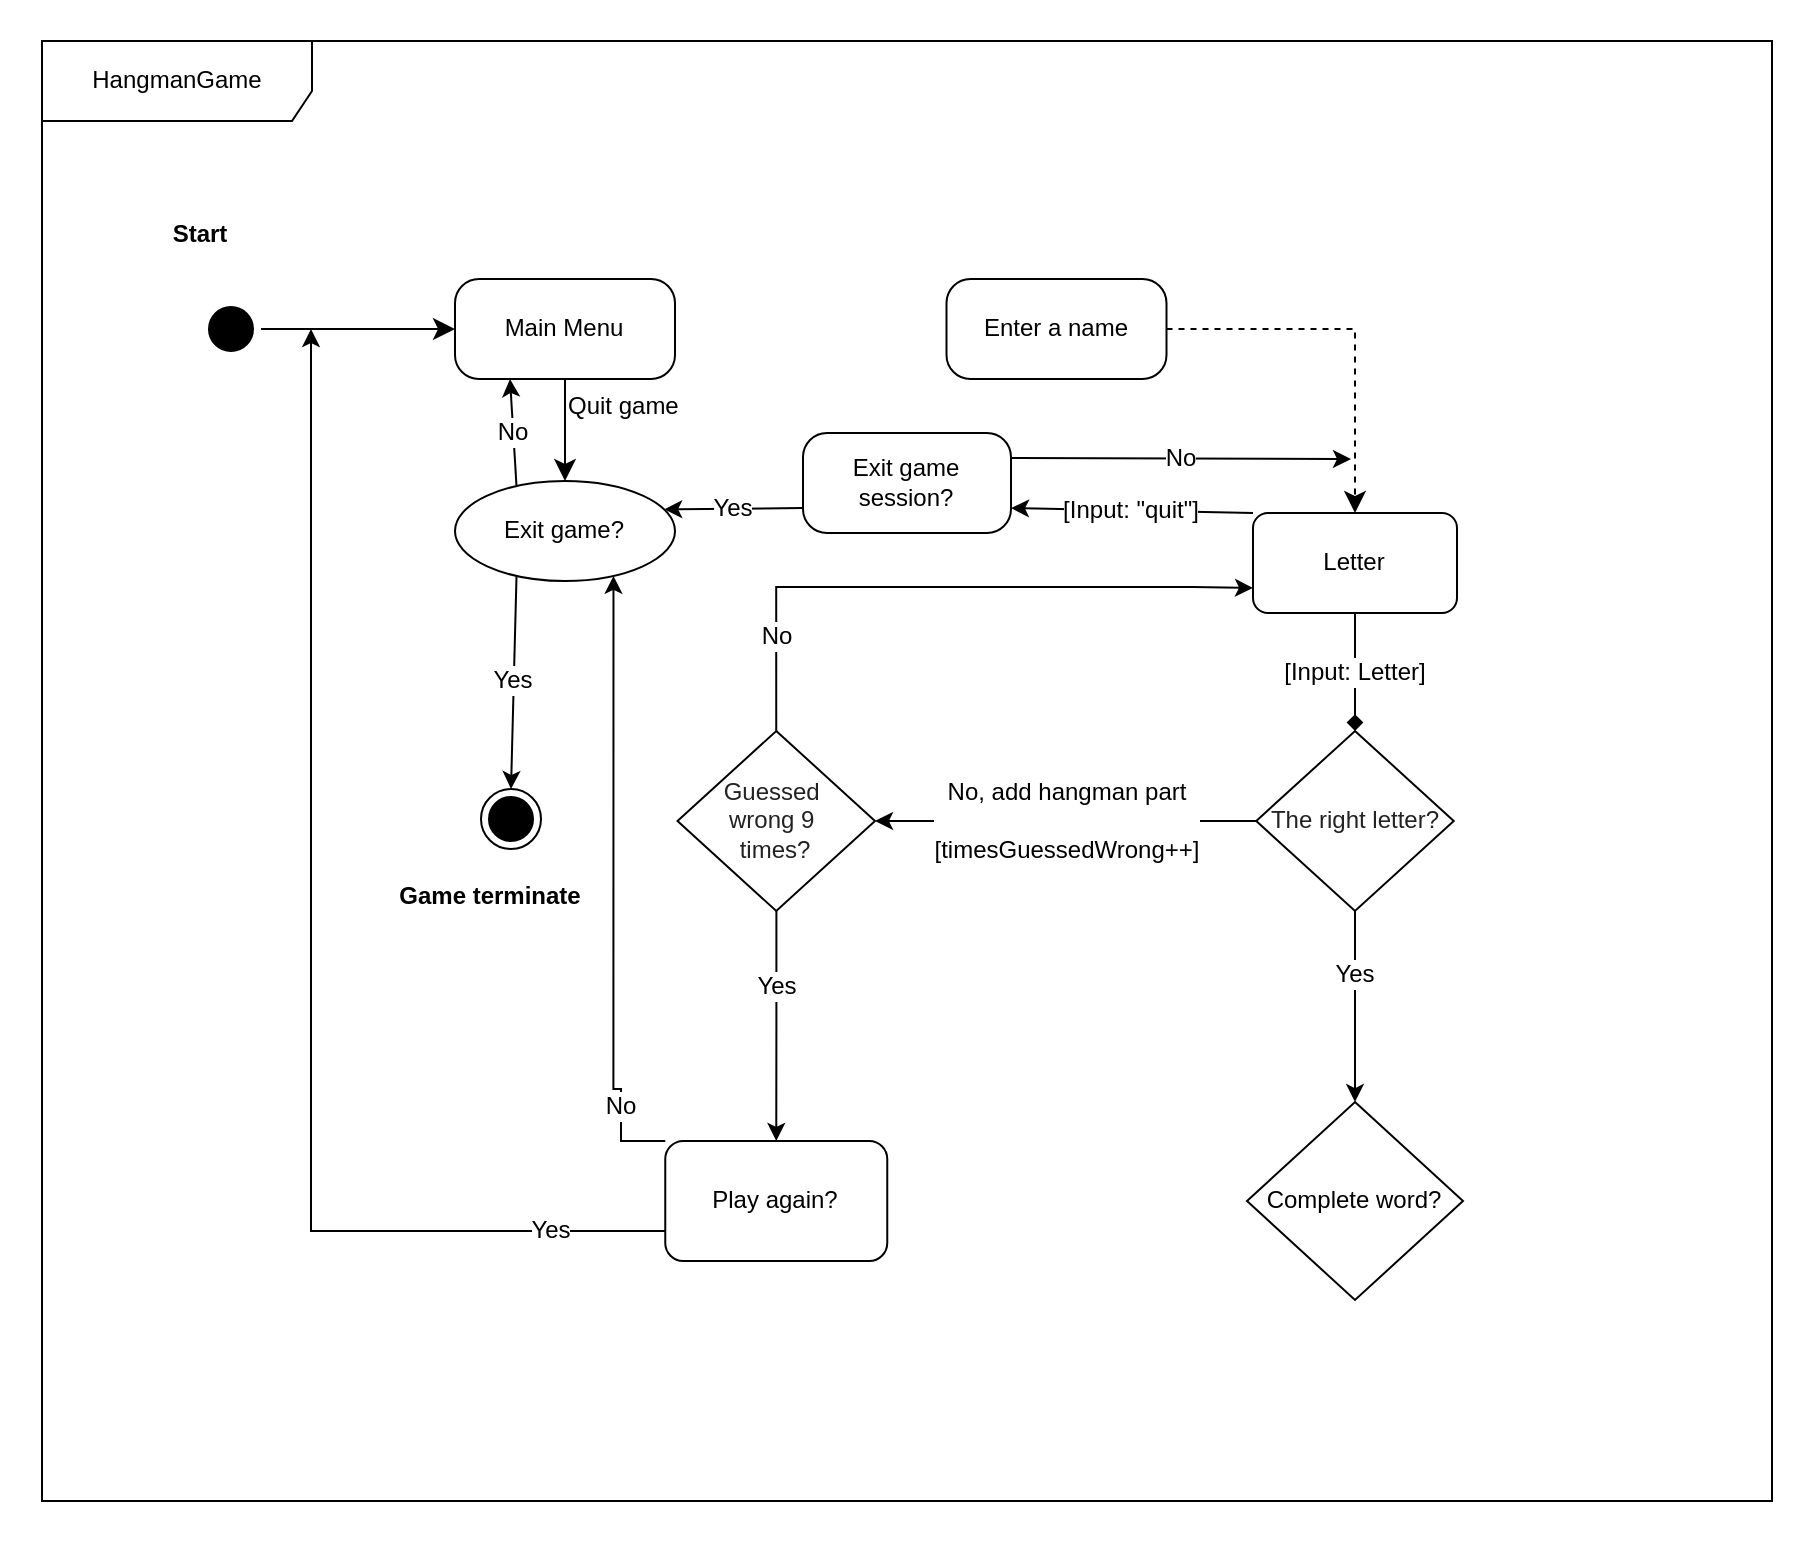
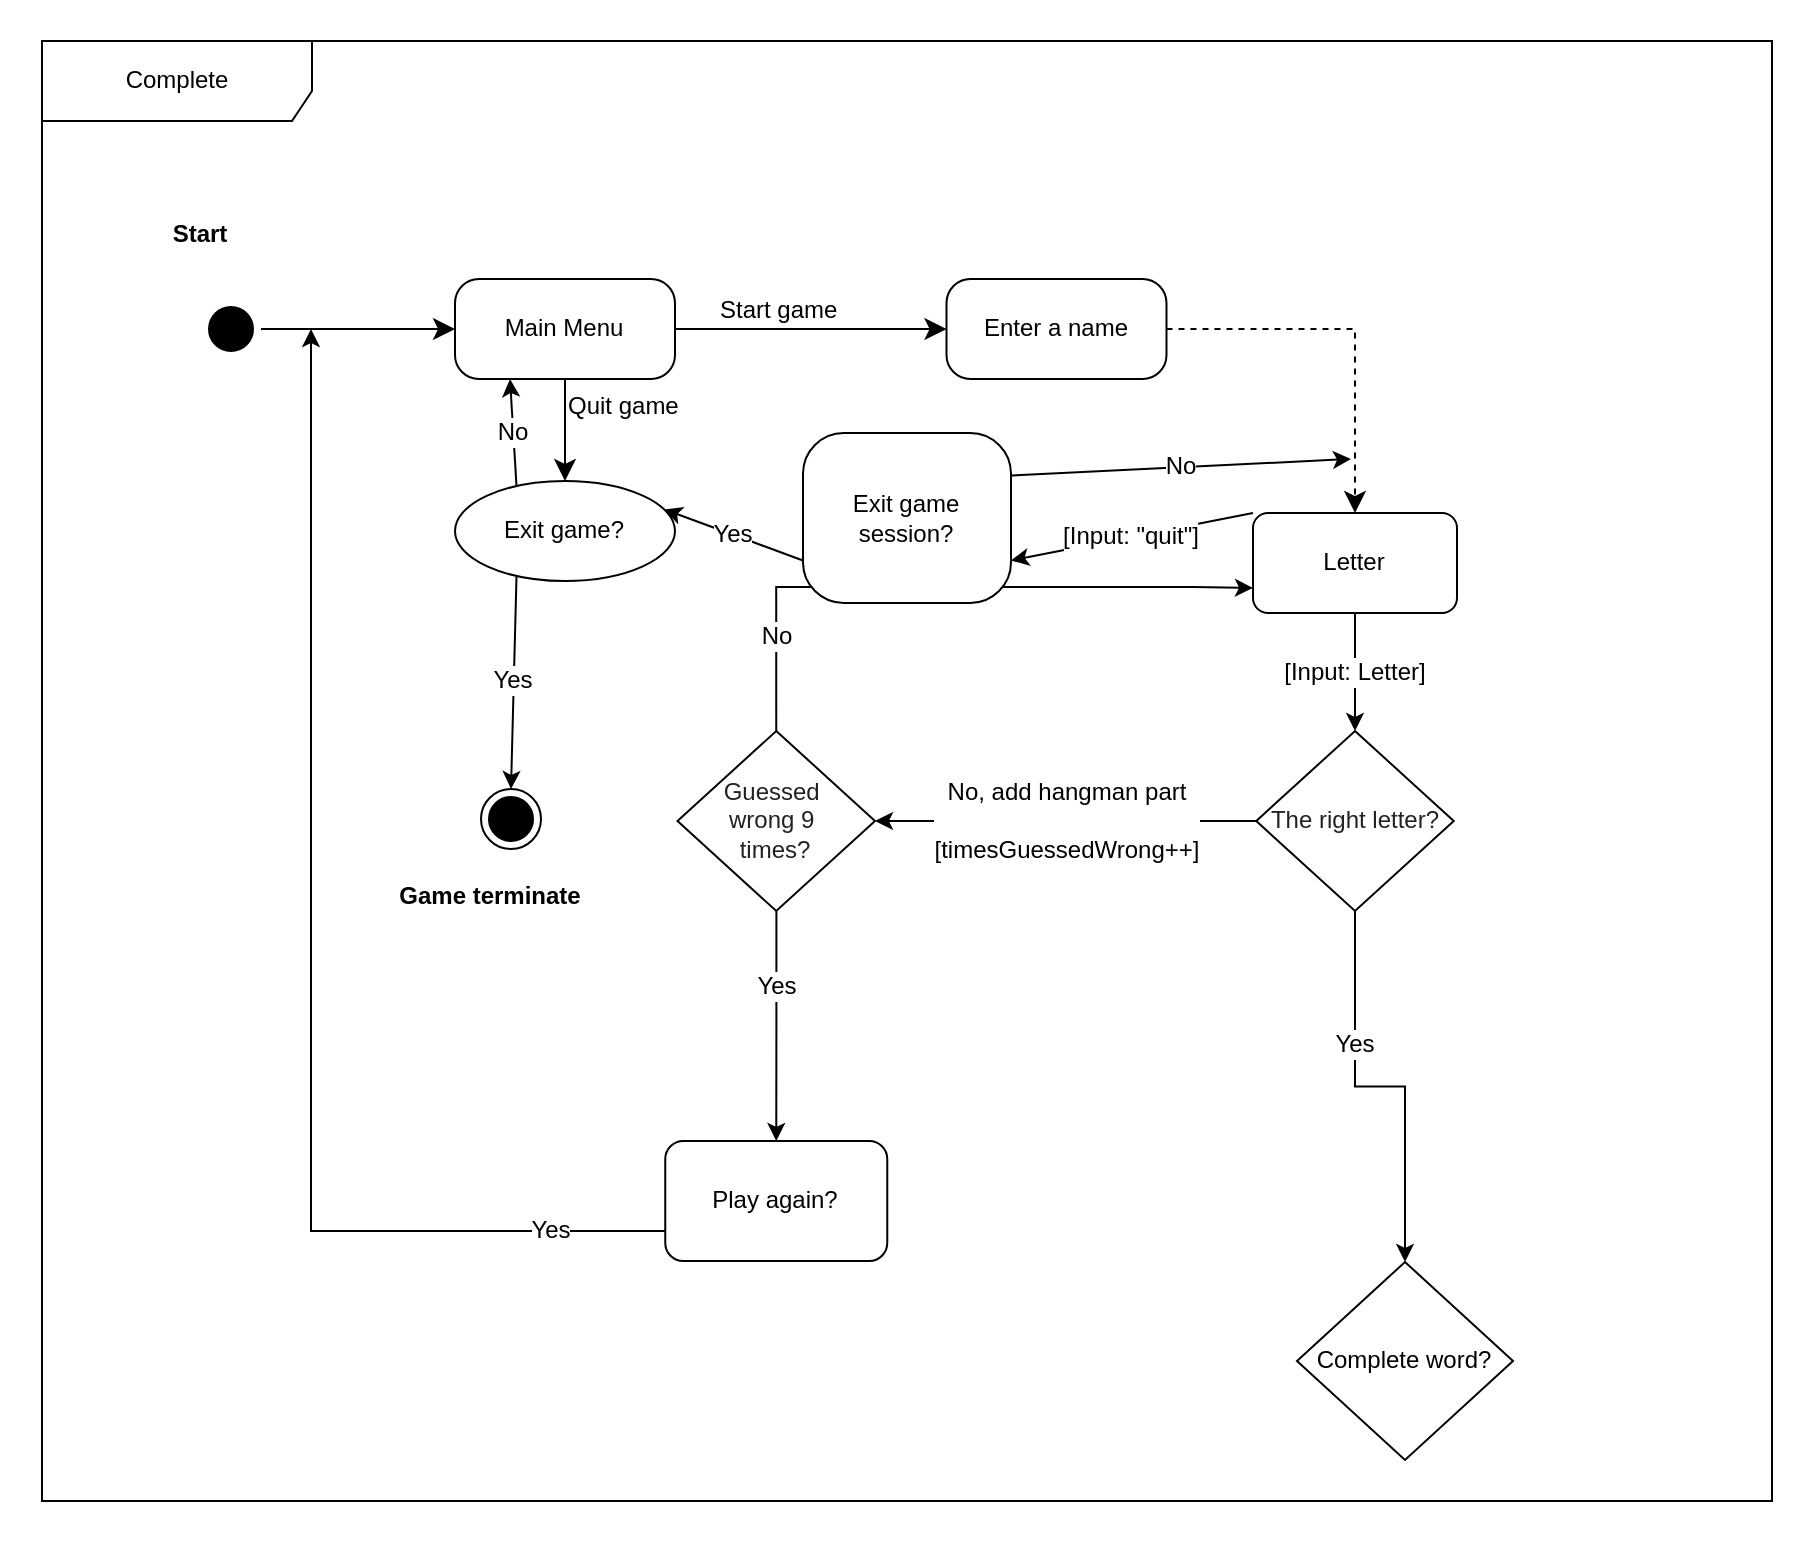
(178, 81) -> (178, 81)
none -> (802, 329)
(907, 483) -> (907, 518)
(1355, 715) -> (1355, 716)
(613, 891) -> none
(1355, 1201) -> (1405, 1361)
